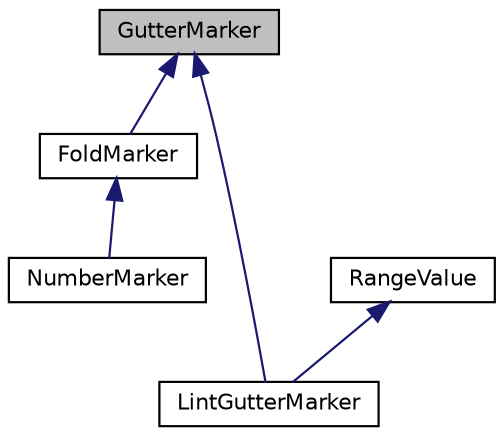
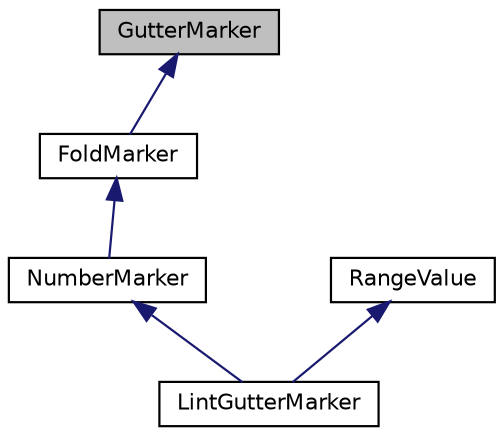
(236, 228) -> (197, 349)
